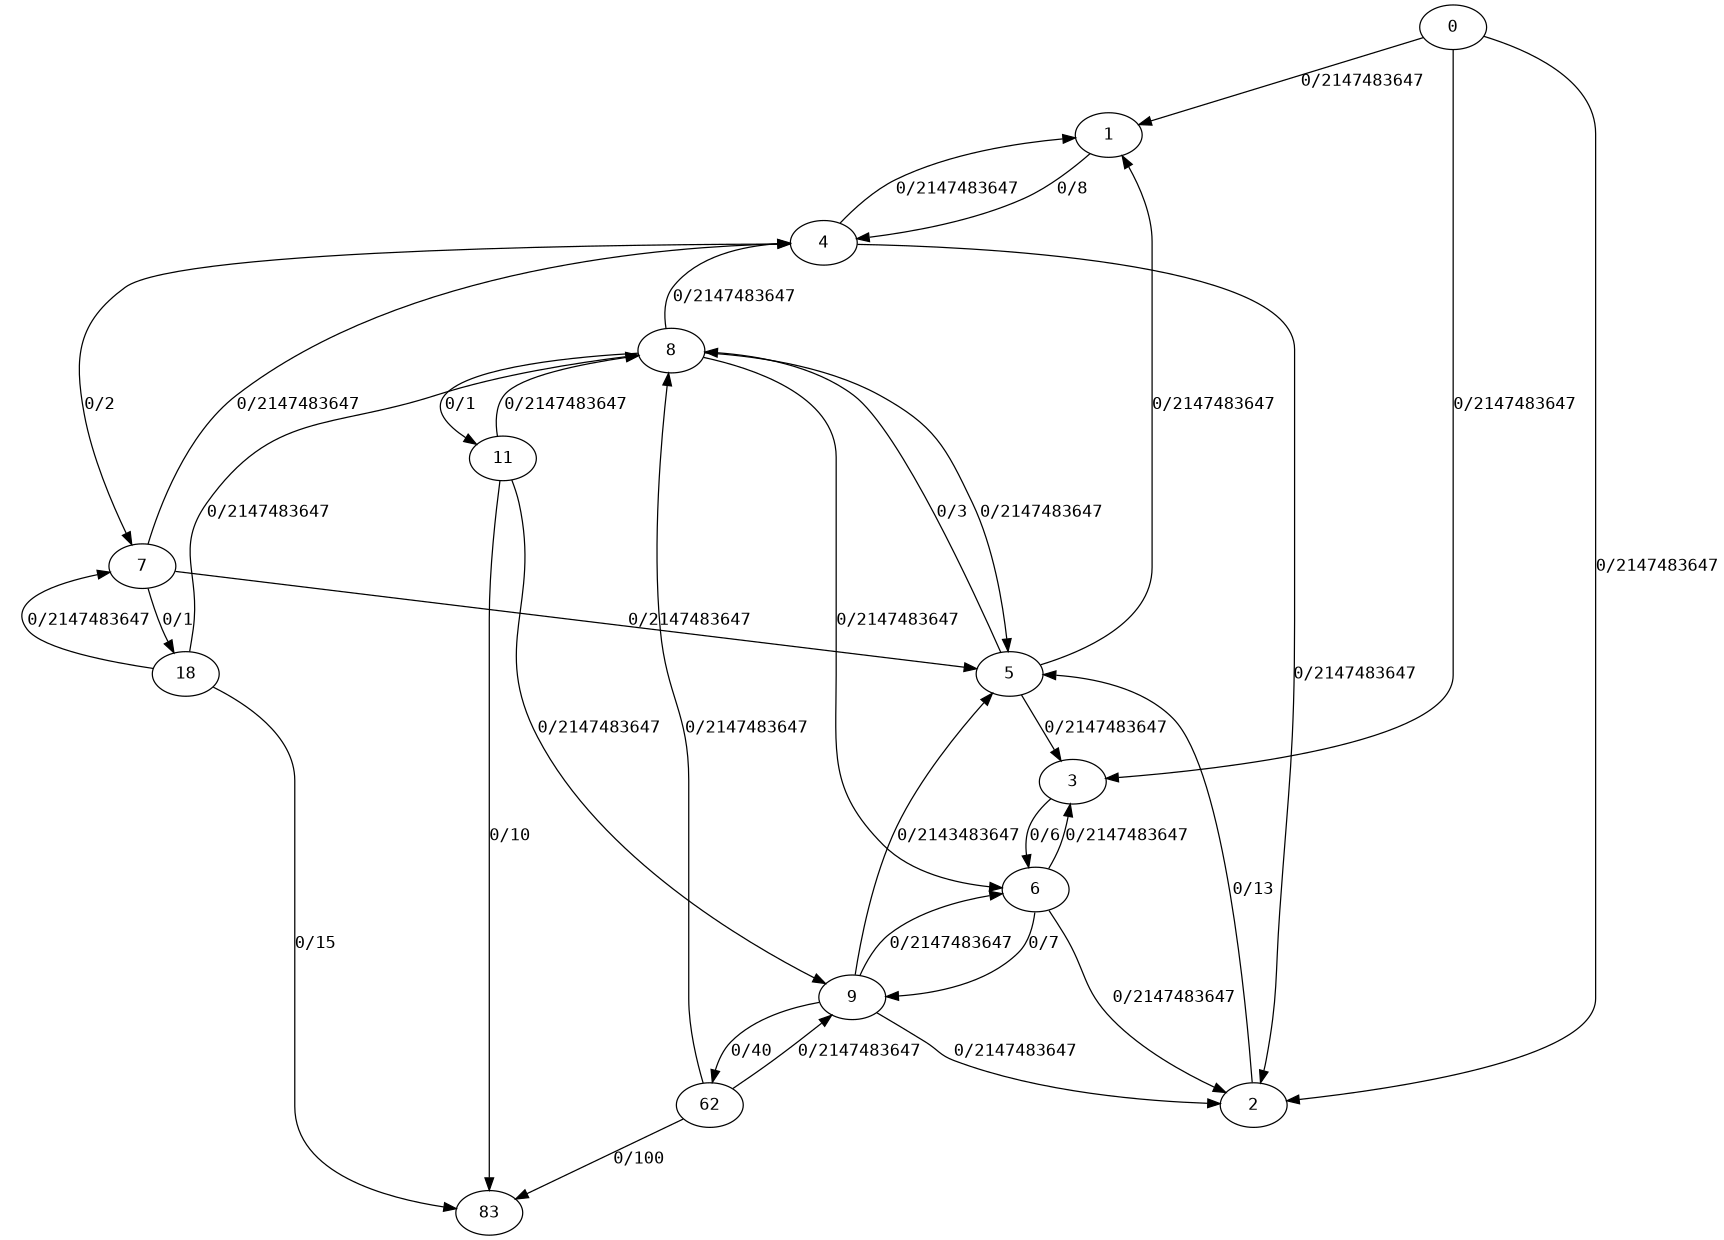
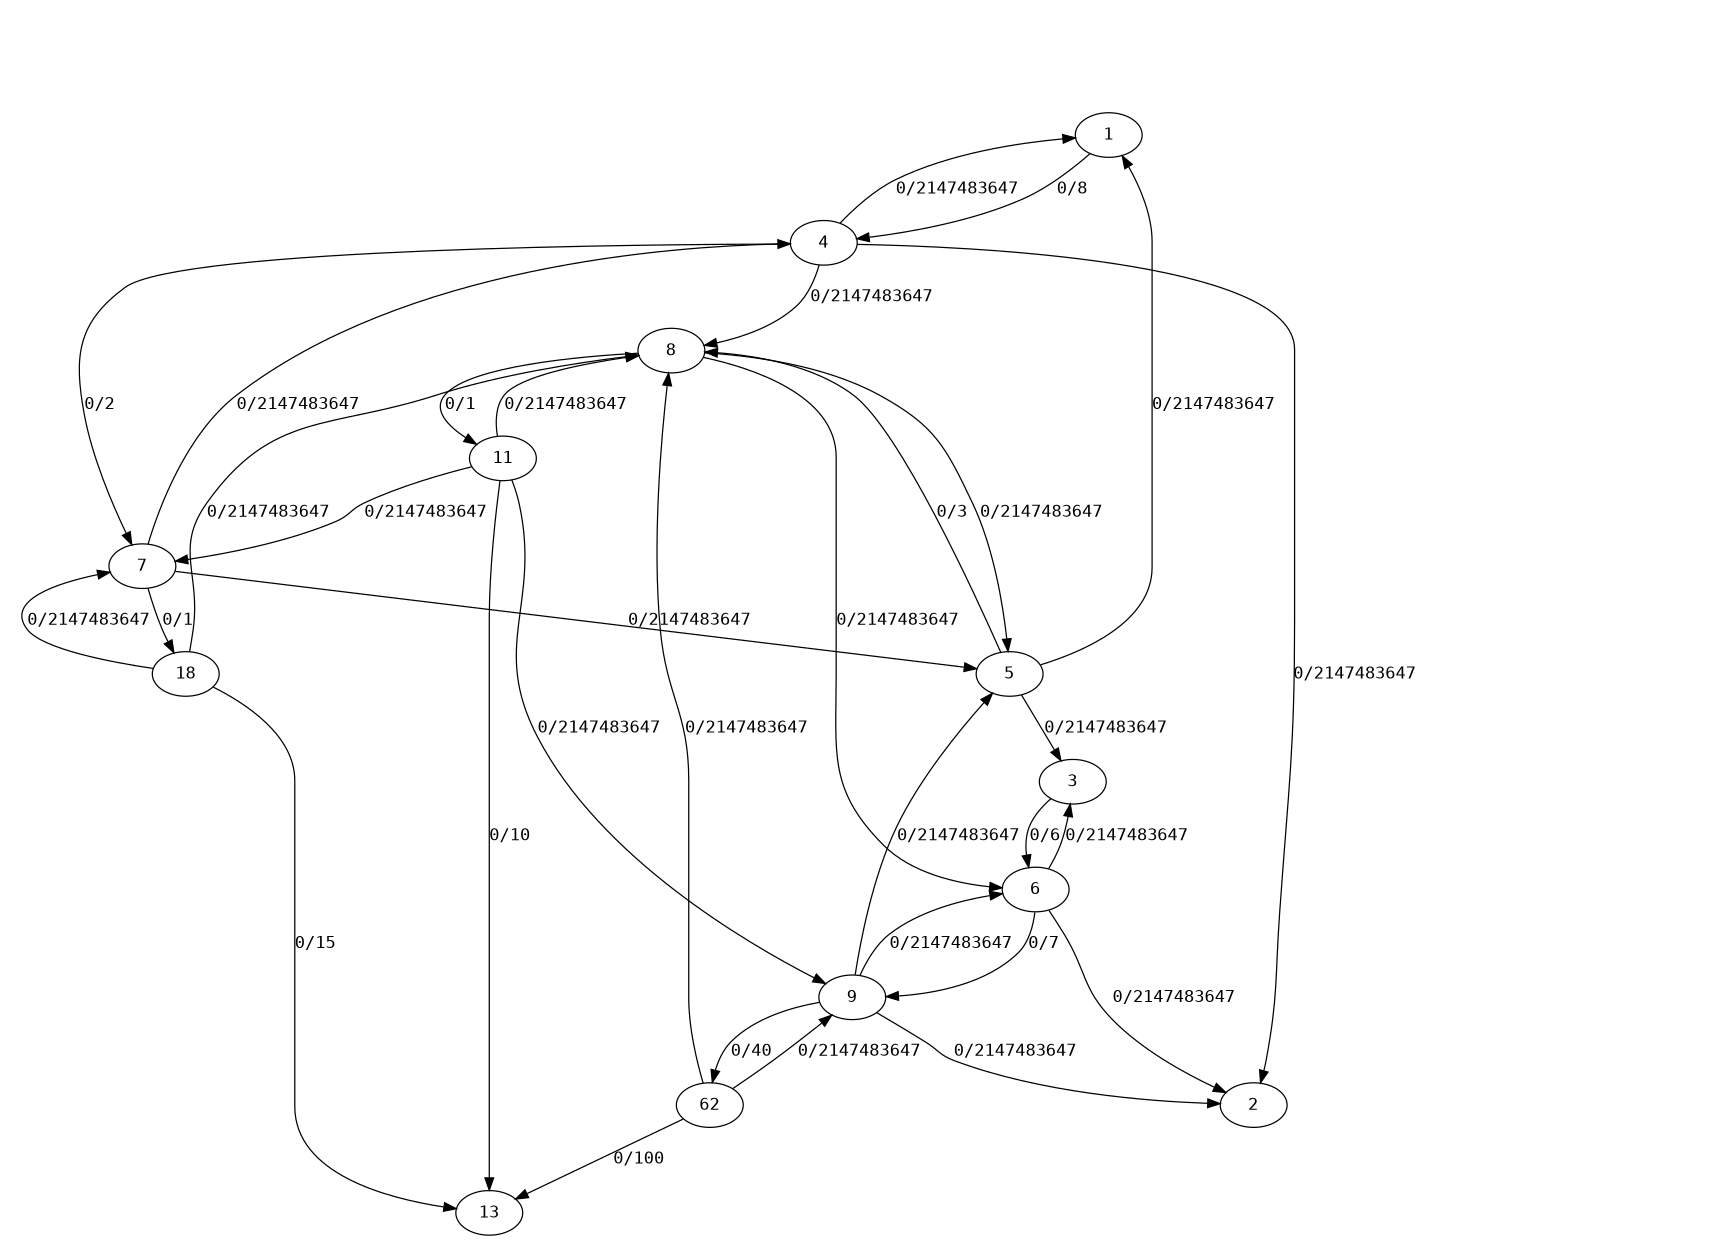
(1453, 27) -> none
(701, 264) -> (780, 318)
none -> (333, 523)
(1218, 833) -> none
(959, 836) -> (959, 836)
(489, 1213) -> (489, 1213)
